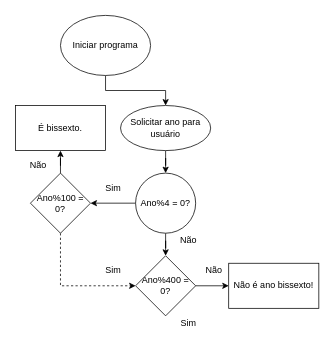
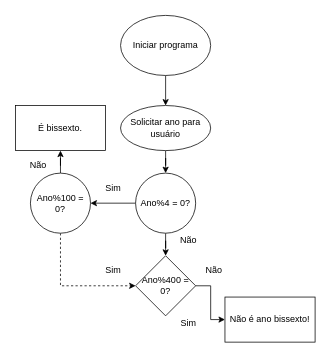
(105, 45) -> (165, 45)
(60, 203) -> (60, 203)
(273, 285) -> (270, 319)
